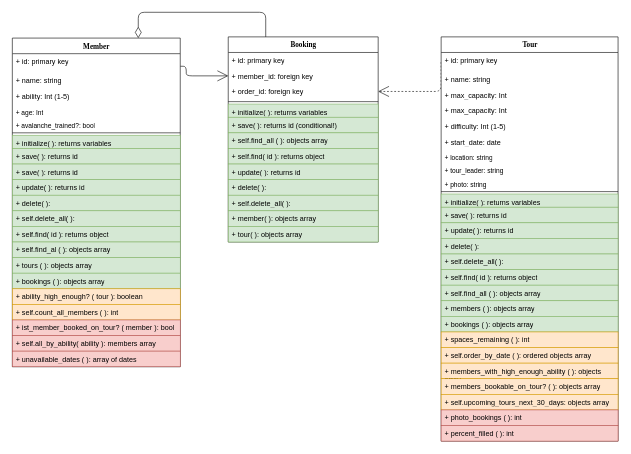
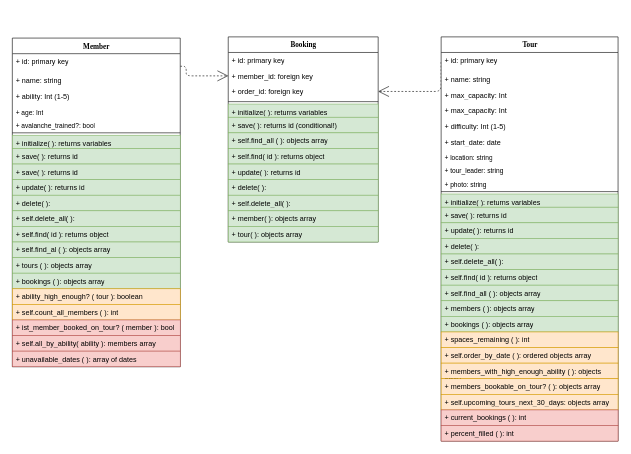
(206, 12) -> none
(195, 76) -> (195, 76)
(489, 419) -> (493, 419)
